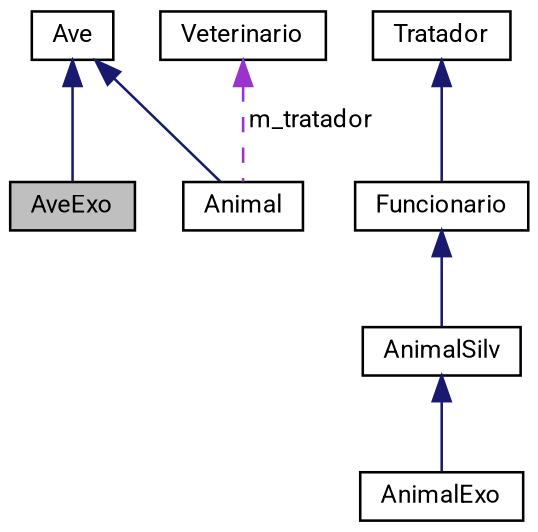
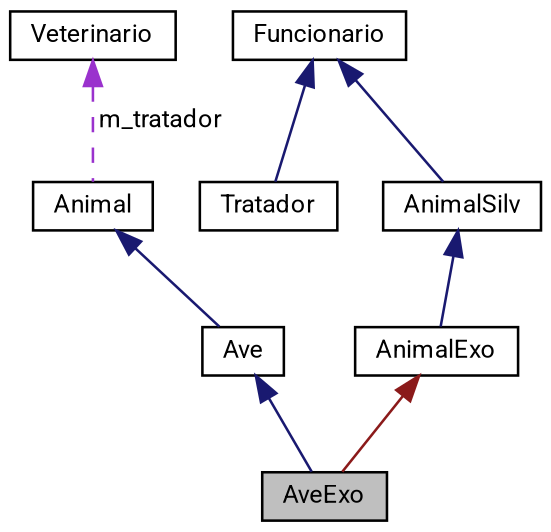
(168, 130) -> (177, 288)
(442, 134) -> (290, 134)
none -> (373, 434)
